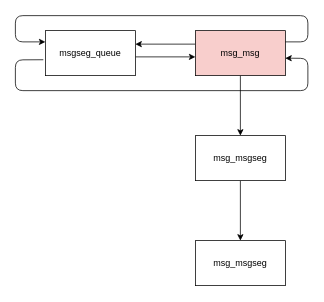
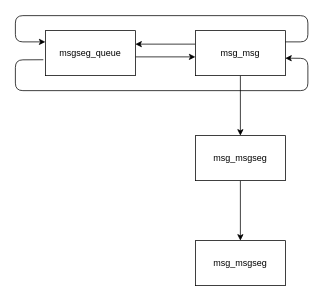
(240, 53) -> (240, 53)
